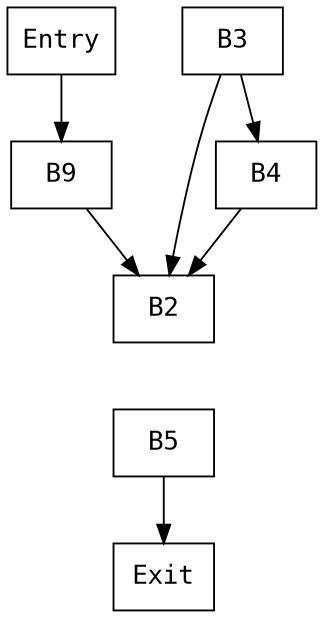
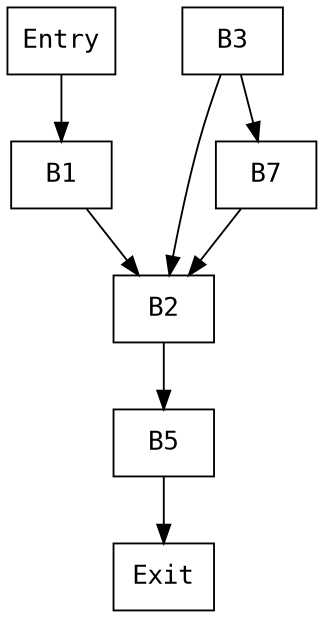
(61, 175) -> (61, 175)
(266, 175) -> (266, 175)
none -> (164, 367)
